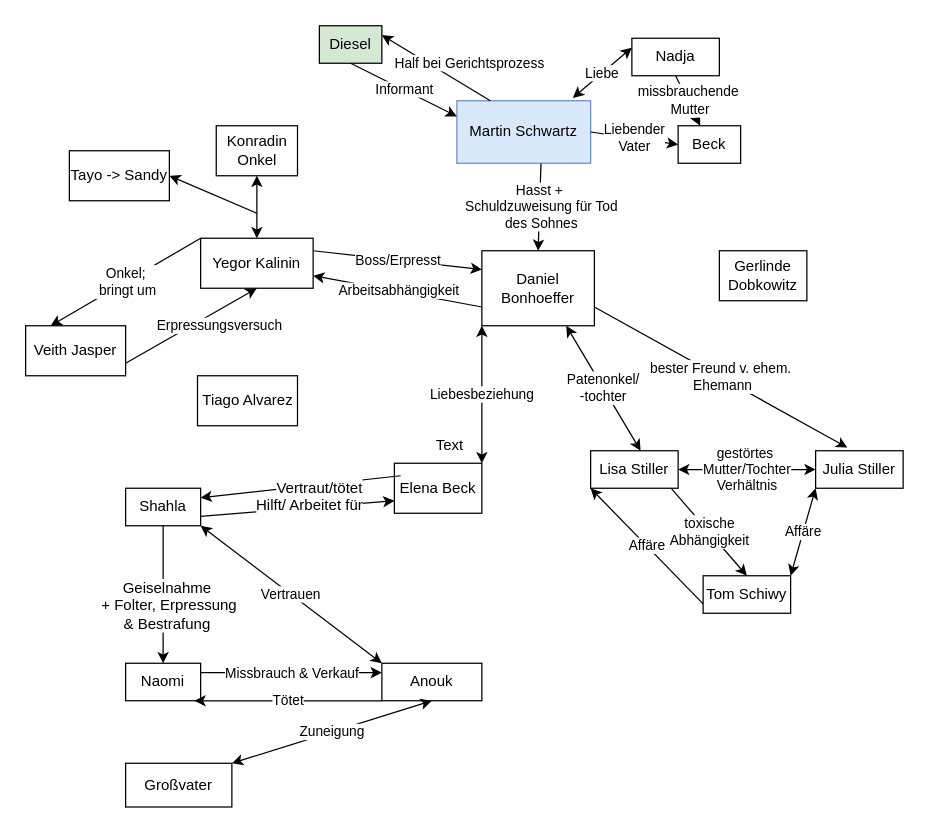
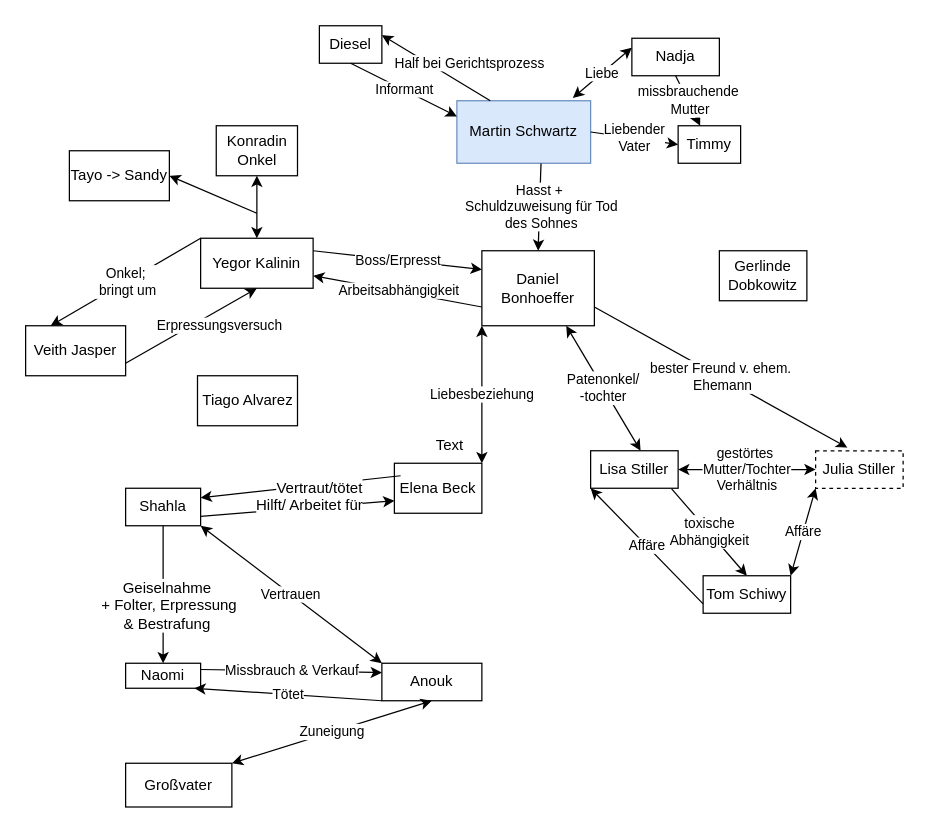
(351, 44) -> (351, 44)
(709, 144) -> (709, 144)
(859, 469) -> (859, 469)
(163, 682) -> (163, 676)
